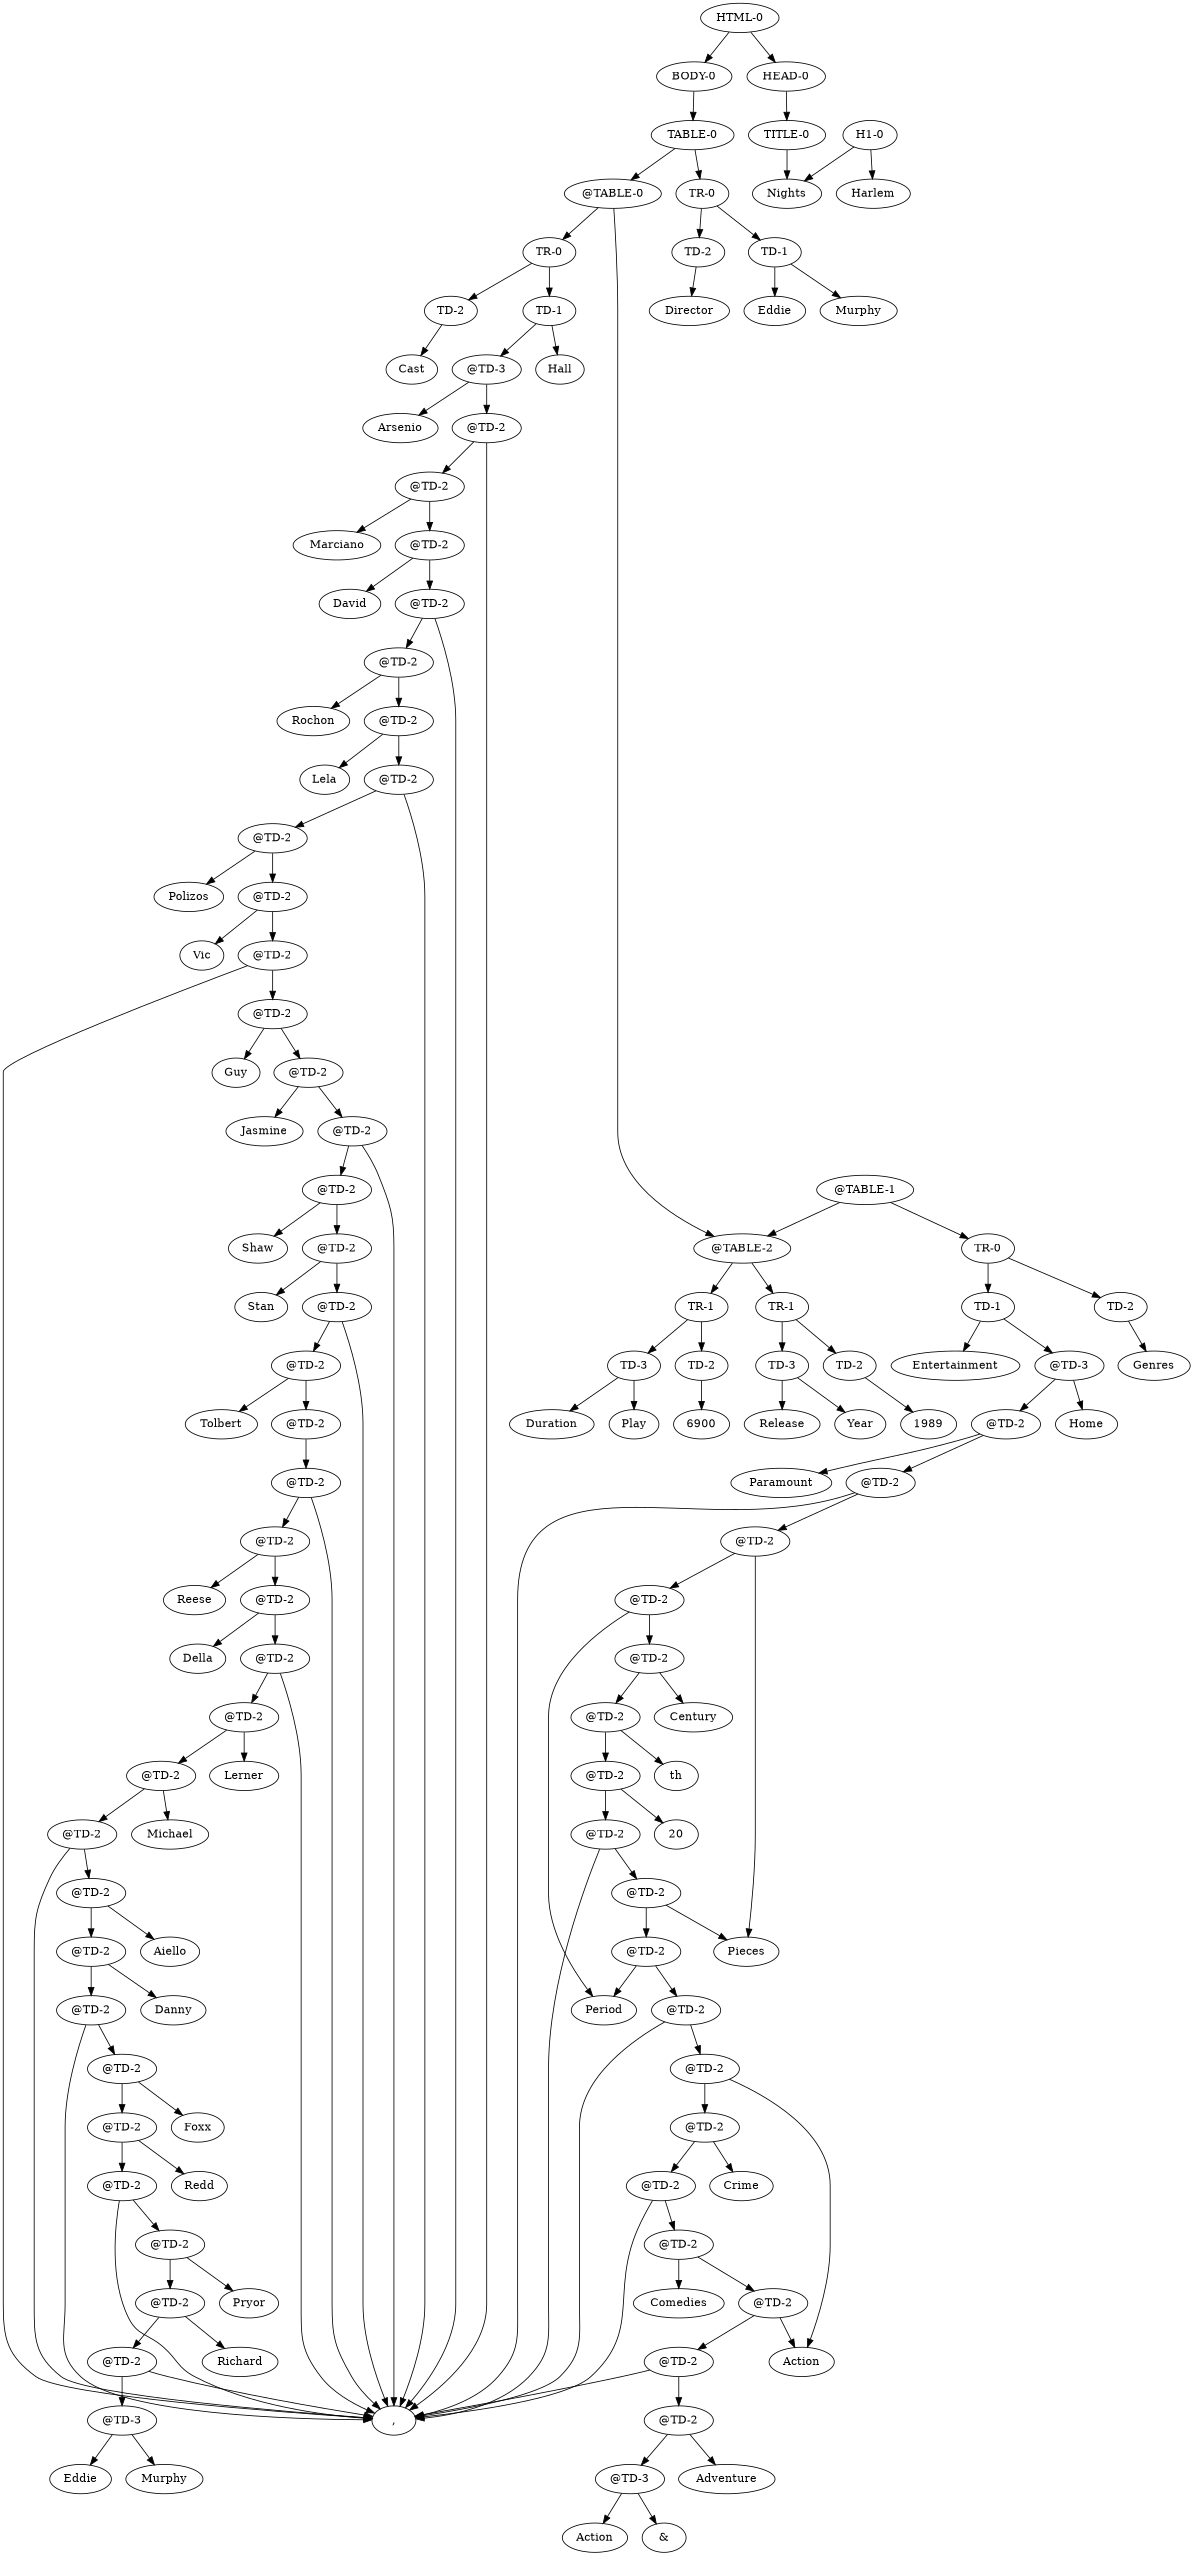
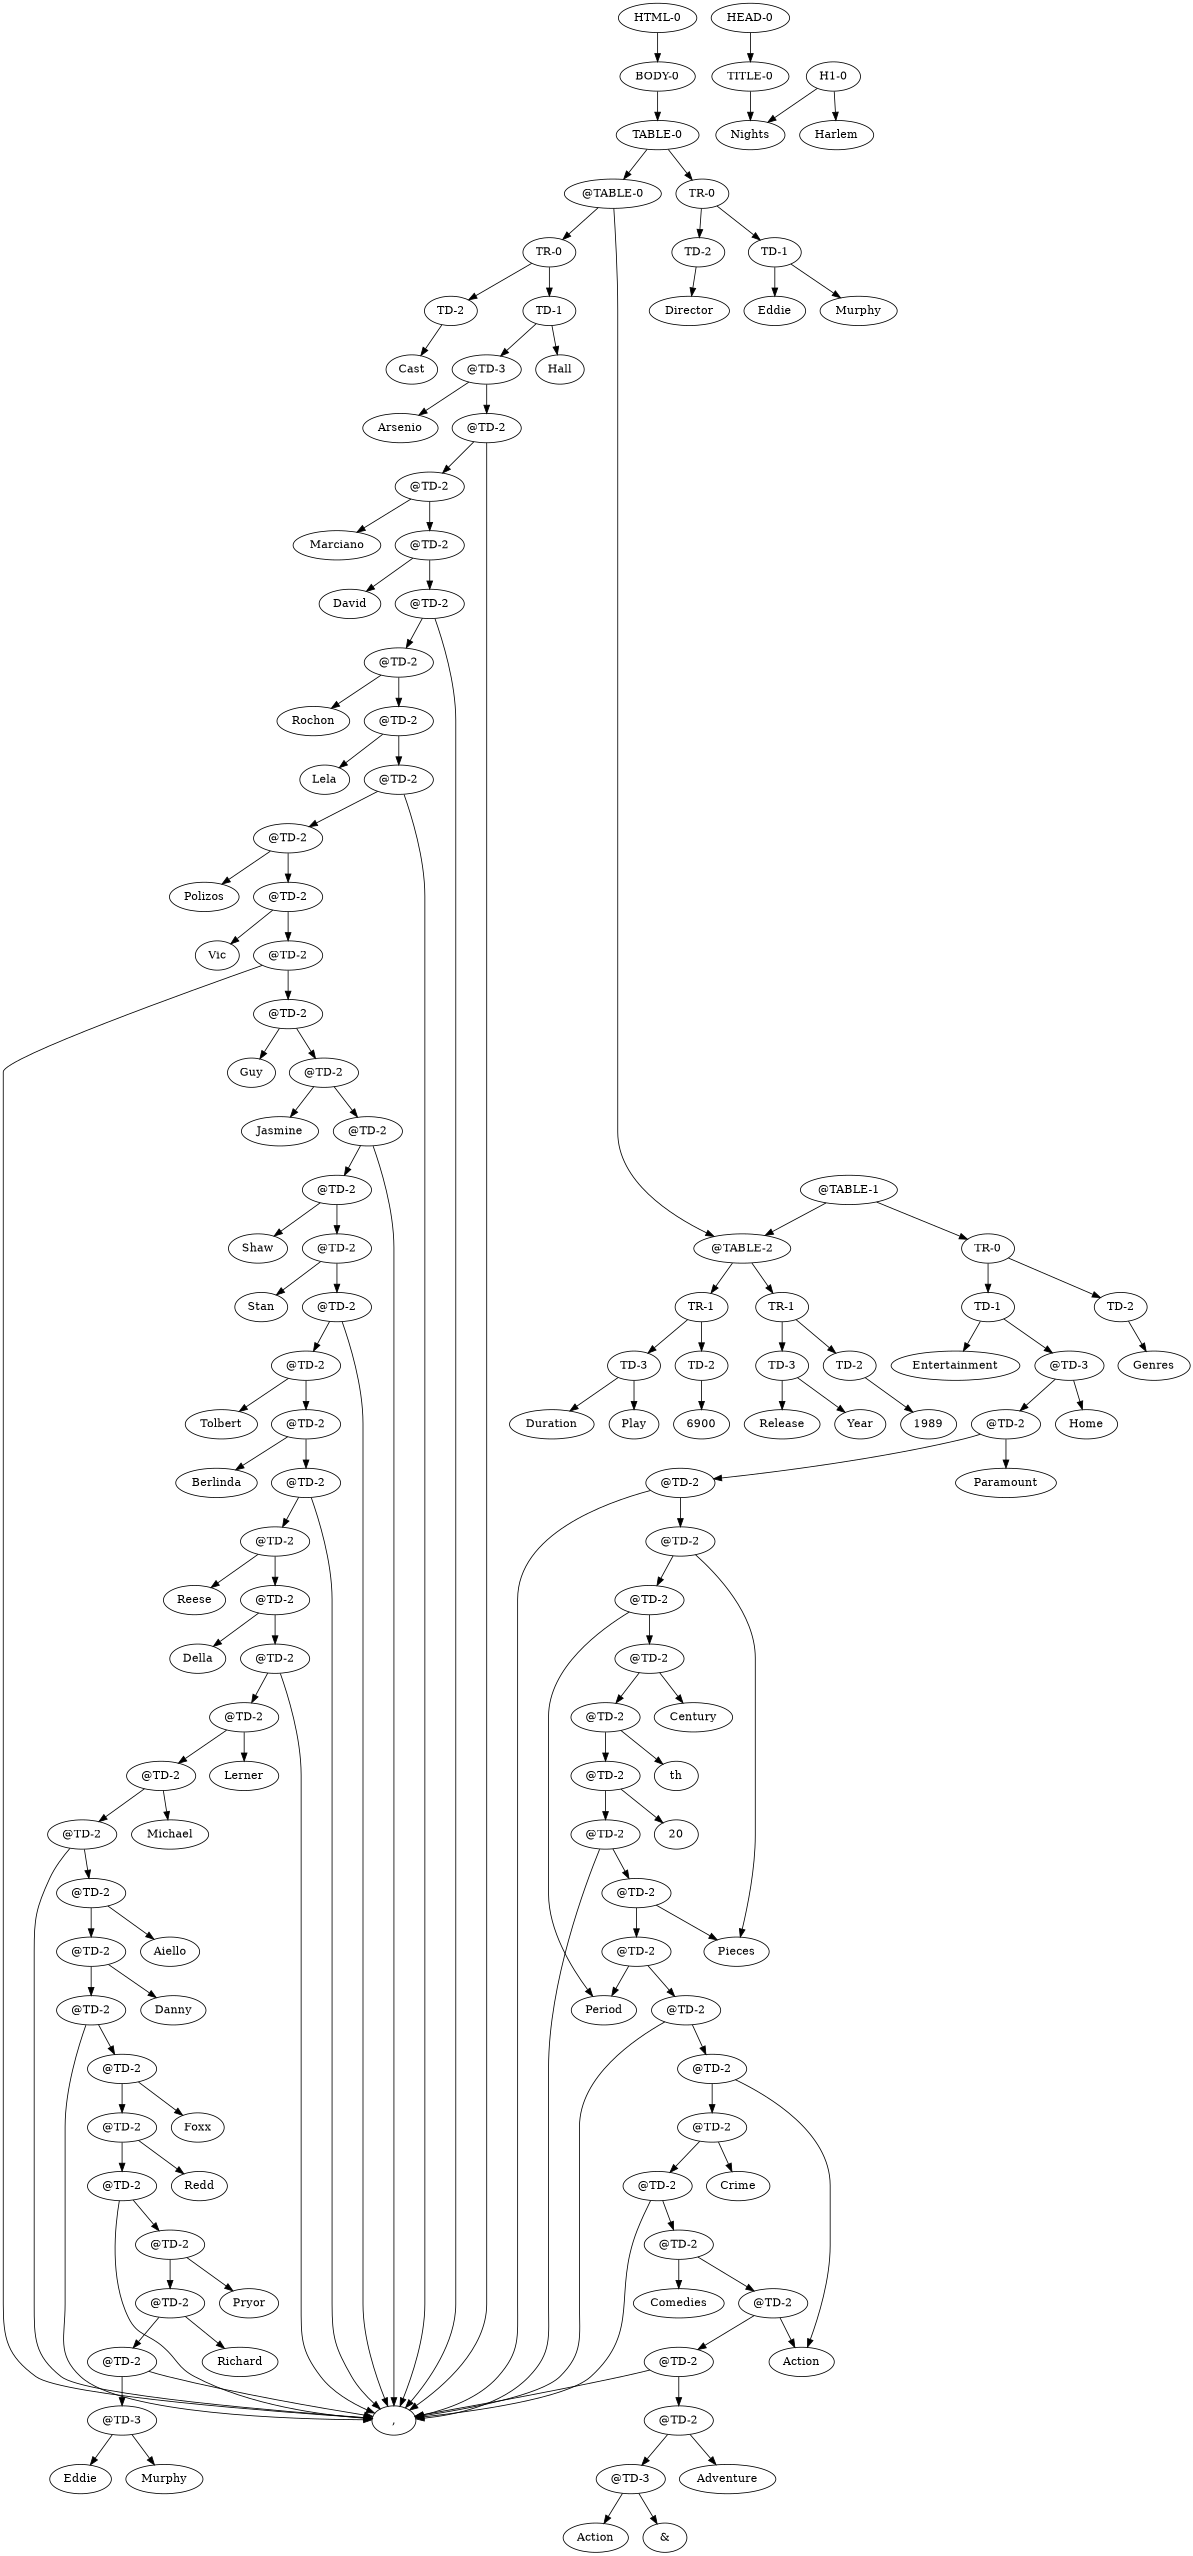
(760, 44) -> none
none -> (216, 1483)
